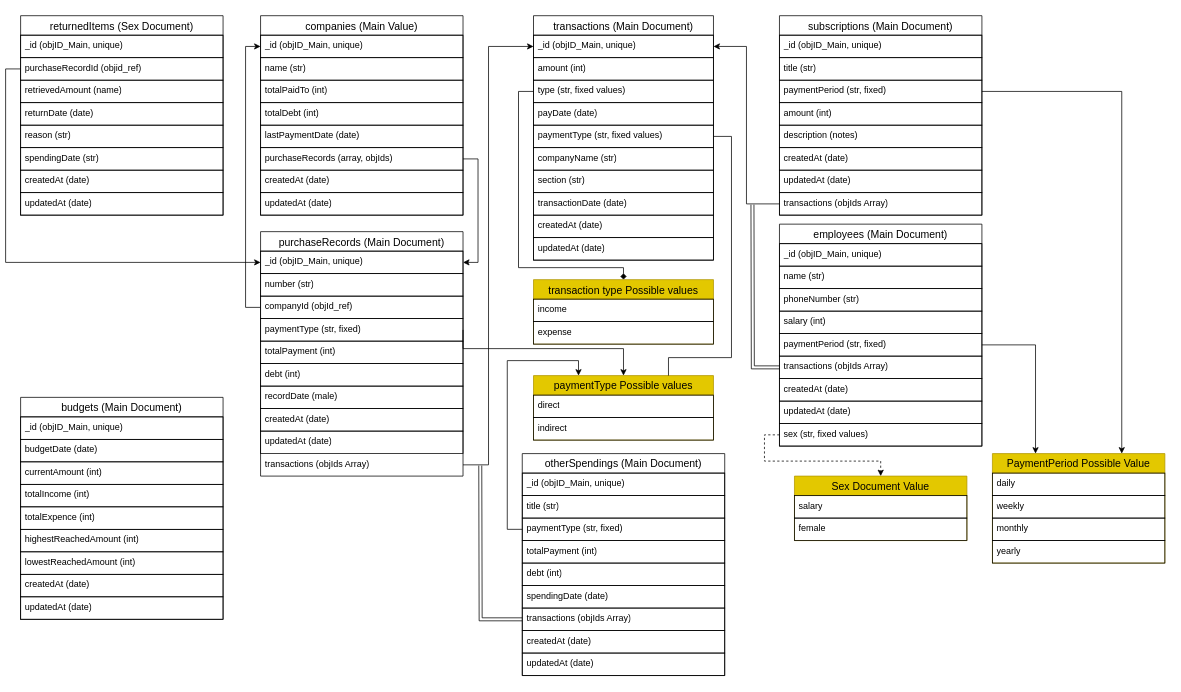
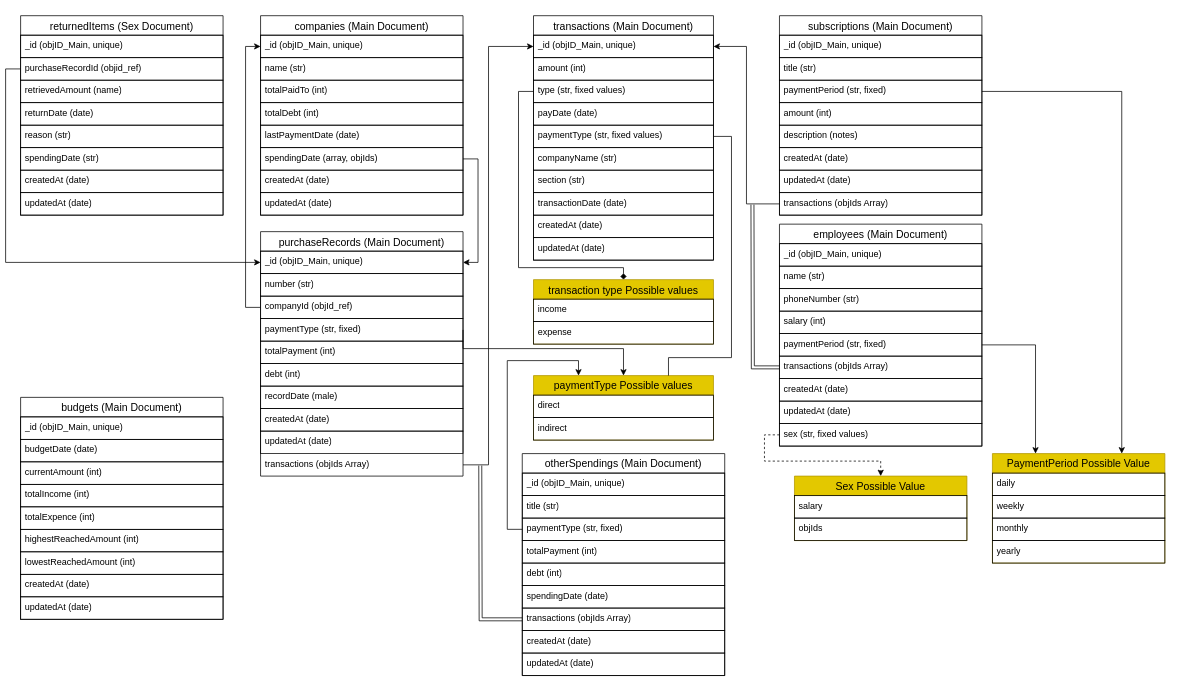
(362, 26) -> (362, 26)
(340, 158) -> (331, 158)
(881, 486) -> (881, 486)
(813, 529) -> (814, 529)
